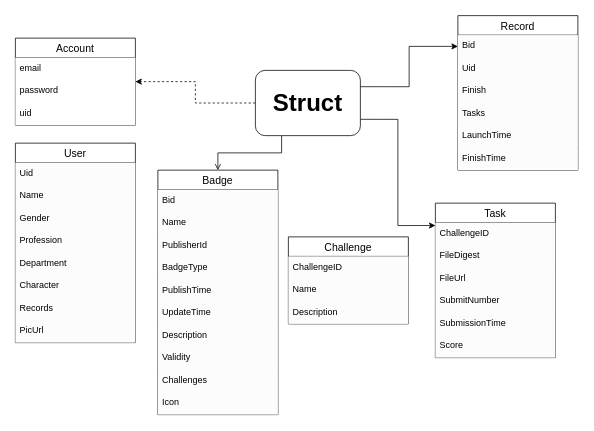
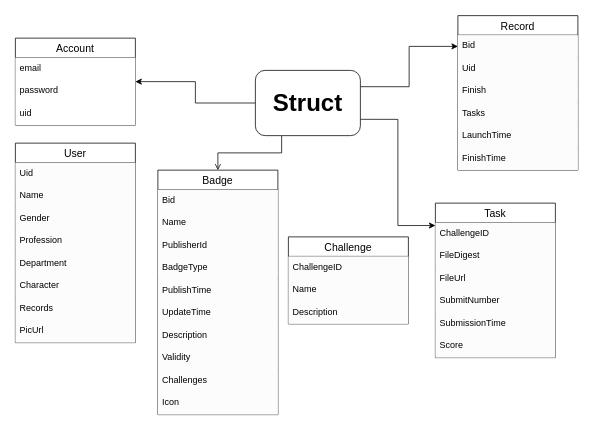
(195, 95) -> (195, 95)
